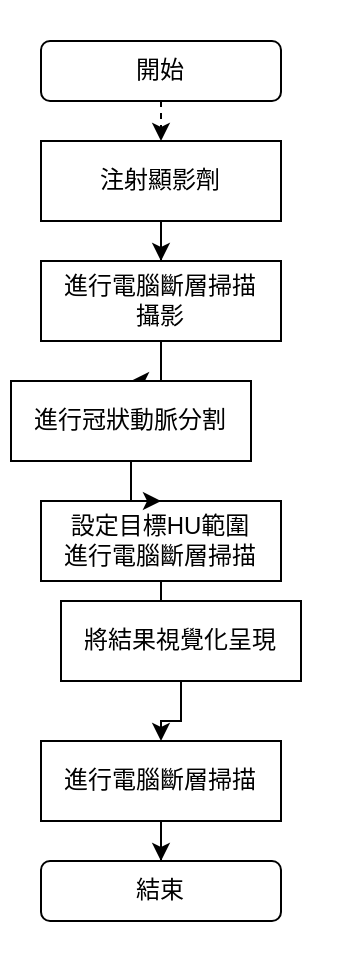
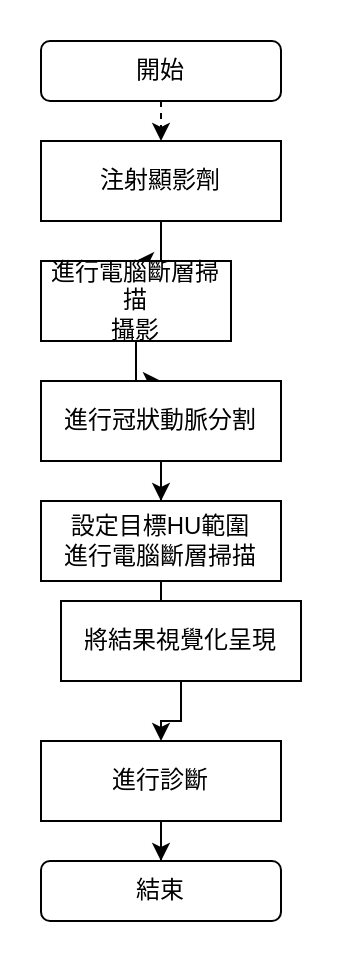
(161, 301) -> (136, 301)
(131, 421) -> (161, 421)
(161, 781) -> (161, 781)
